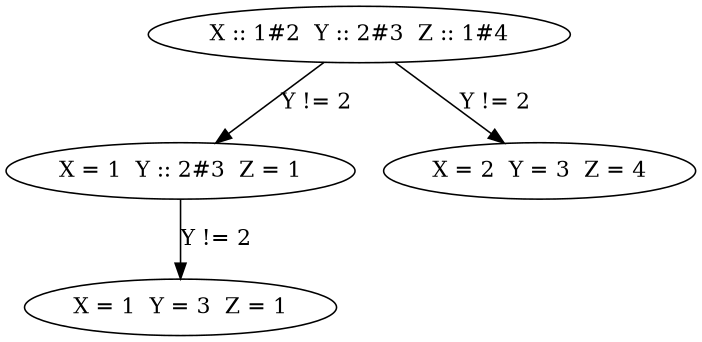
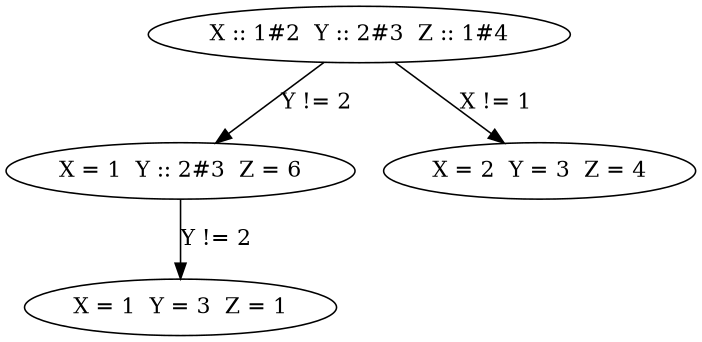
(496, 103) -> (496, 103)
(181, 171) -> (181, 171)
